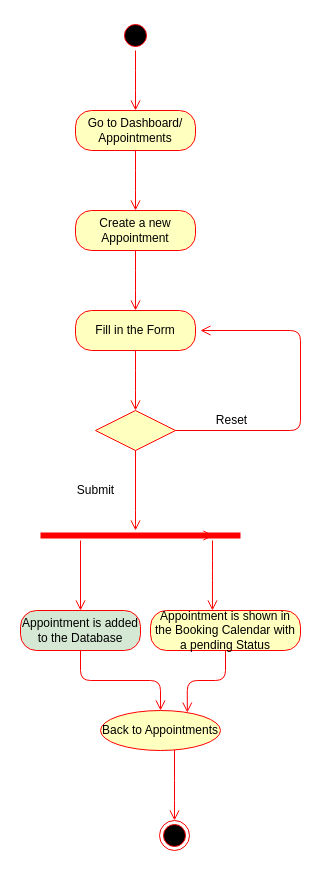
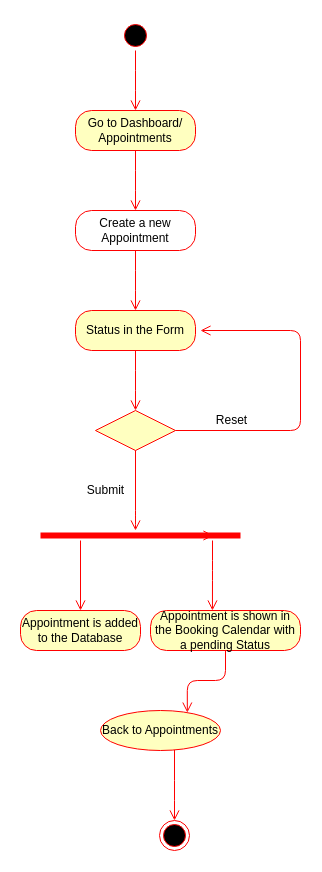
(136, 231) -> (136, 231)
(136, 331) -> (136, 331)
(96, 491) -> (106, 491)
(81, 631) -> (81, 631)
(119, 681) -> none
